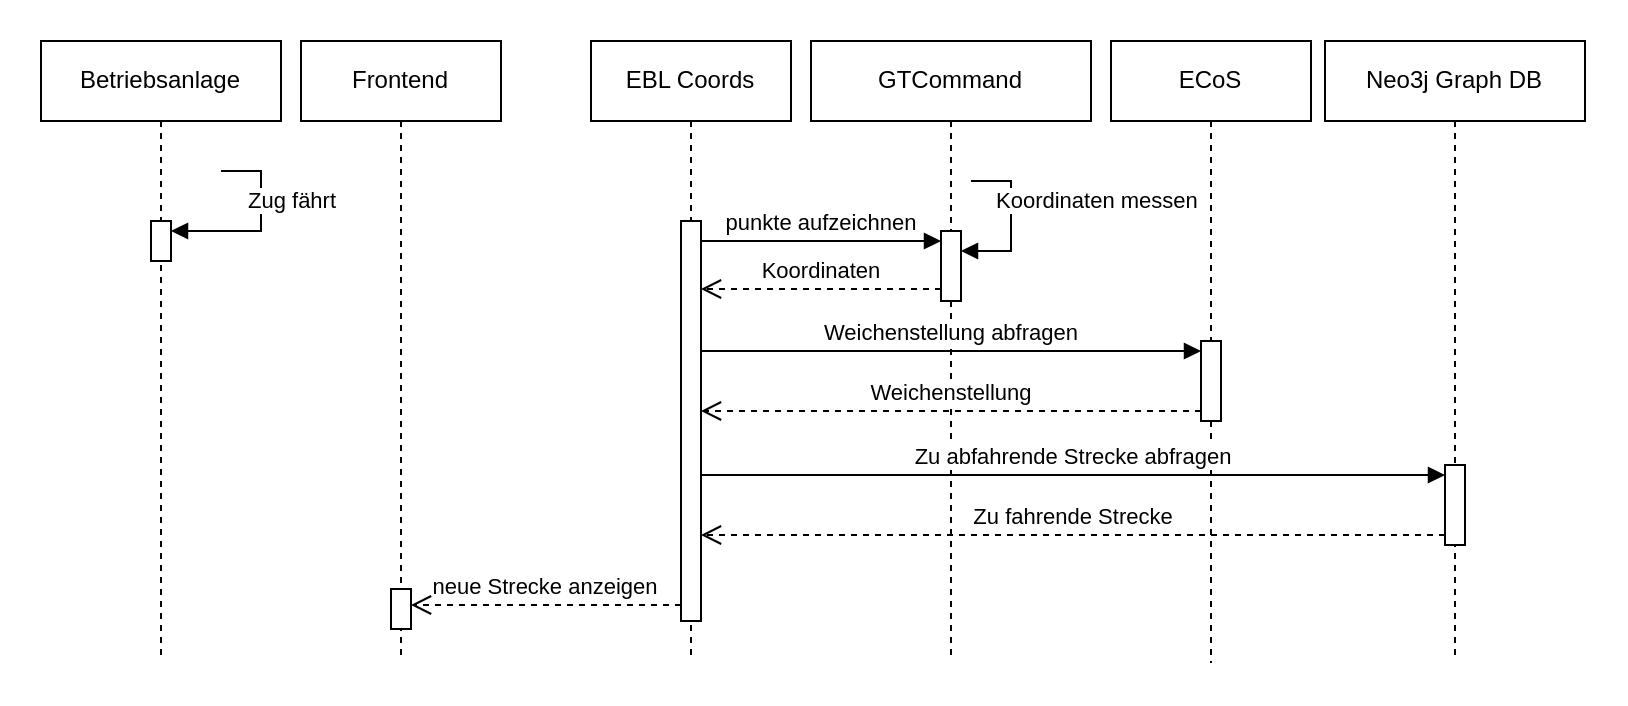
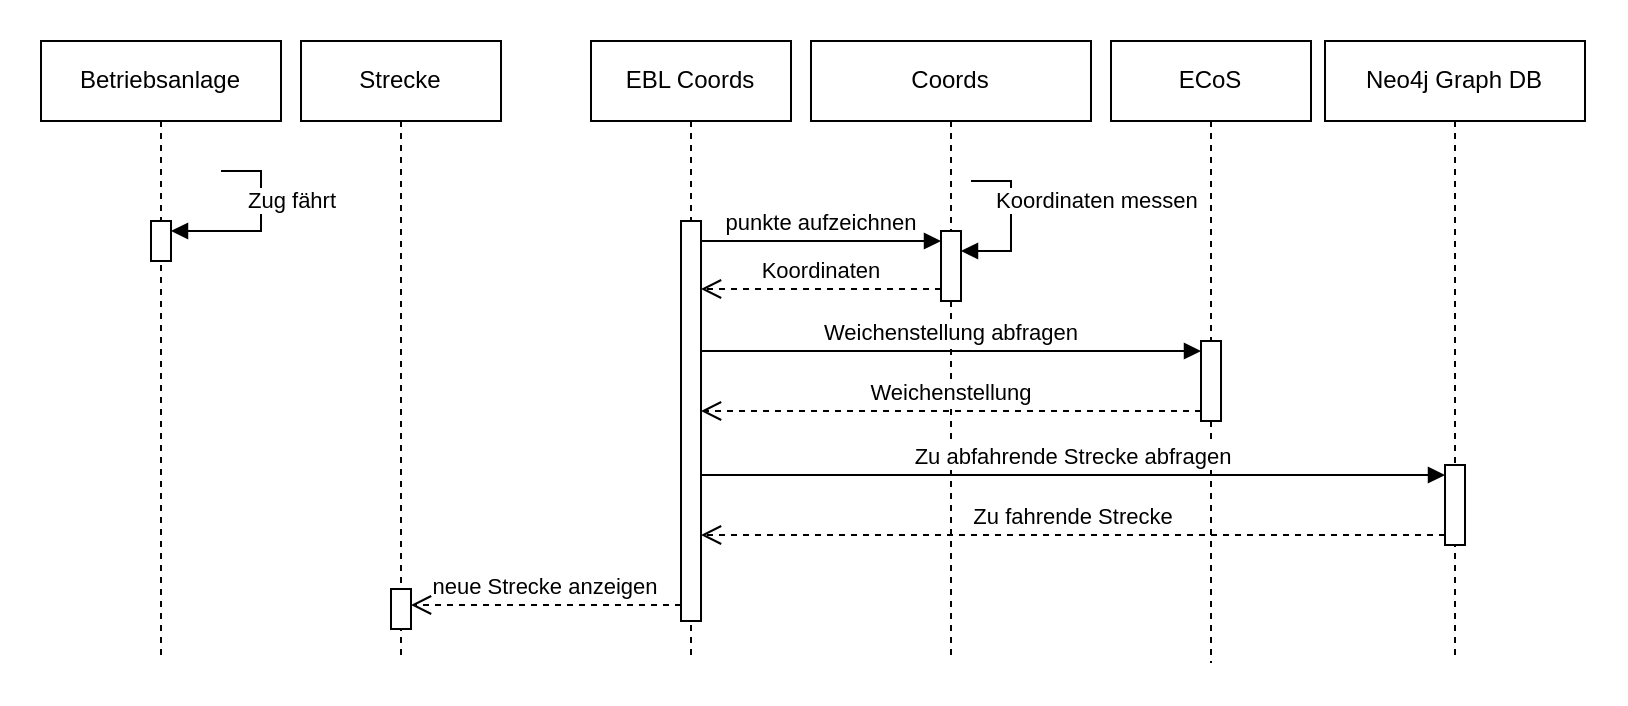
(401, 81) -> (401, 81)
(951, 81) -> (951, 81)
(1455, 81) -> (1455, 81)
